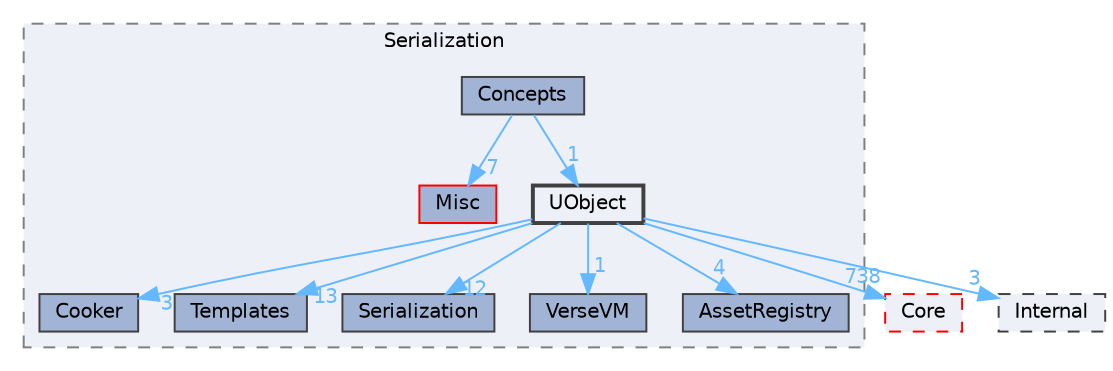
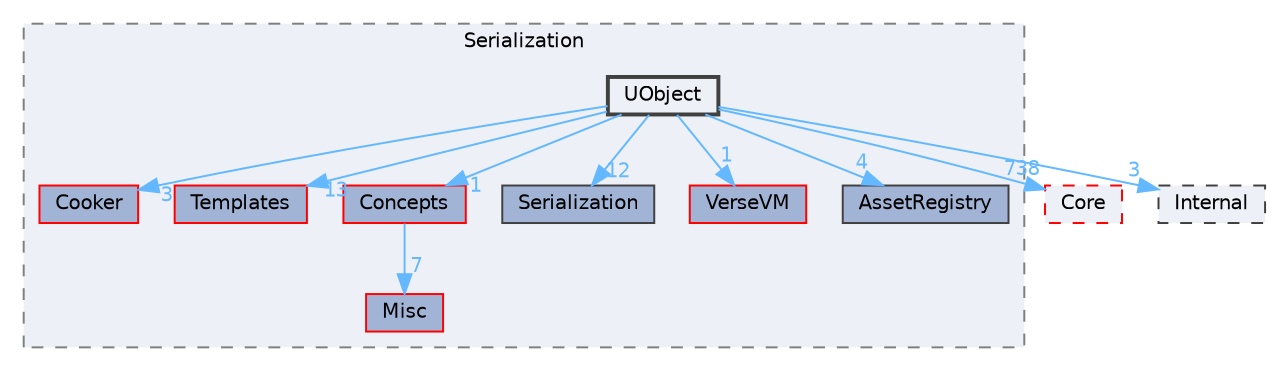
(523, 96) -> (405, 204)
(550, 142) -> (544, 146)
(89, 313) -> (89, 204)
(241, 313) -> (241, 204)
(588, 313) -> (748, 204)
